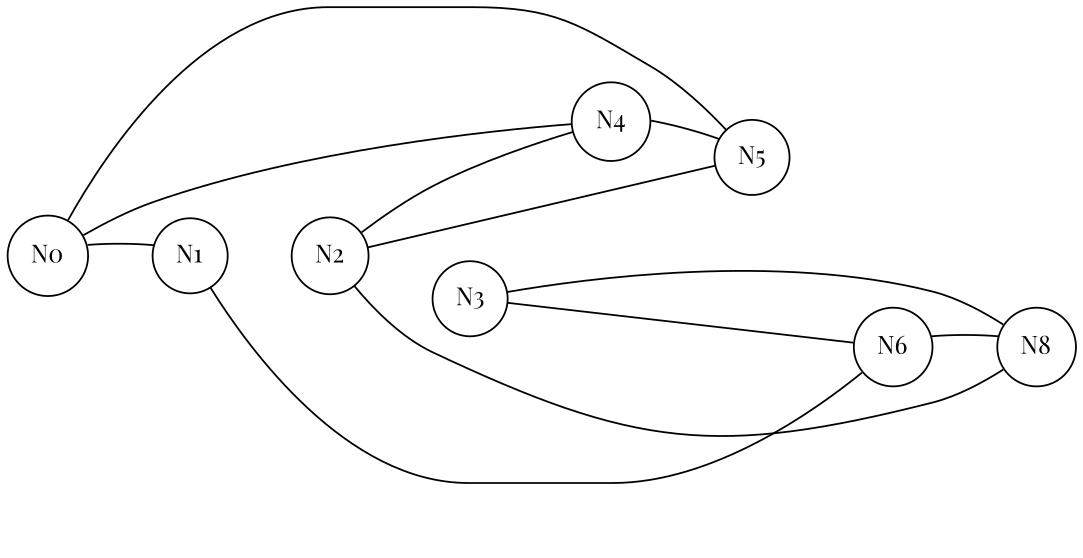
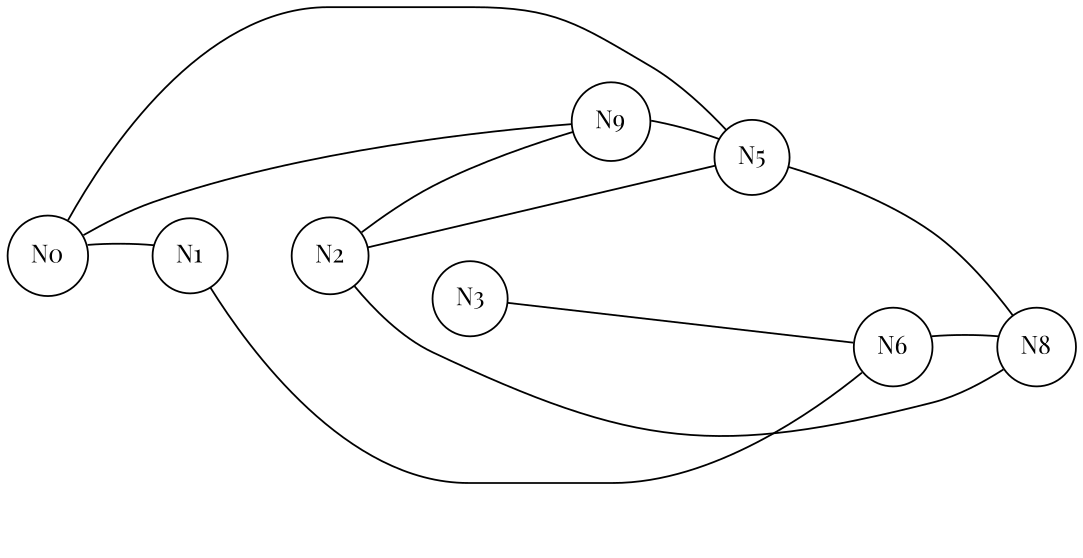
(611, 122) -> (611, 122)
(759, 271) -> (914, 221)
